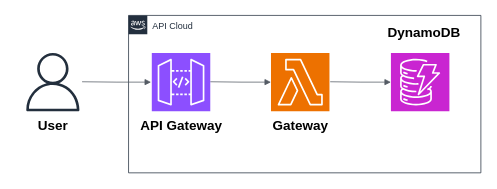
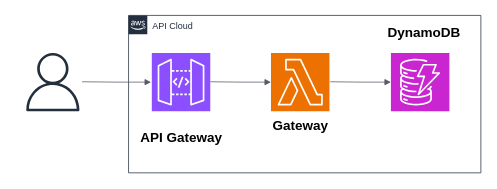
(53, 126) -> none
(181, 126) -> (181, 138)
